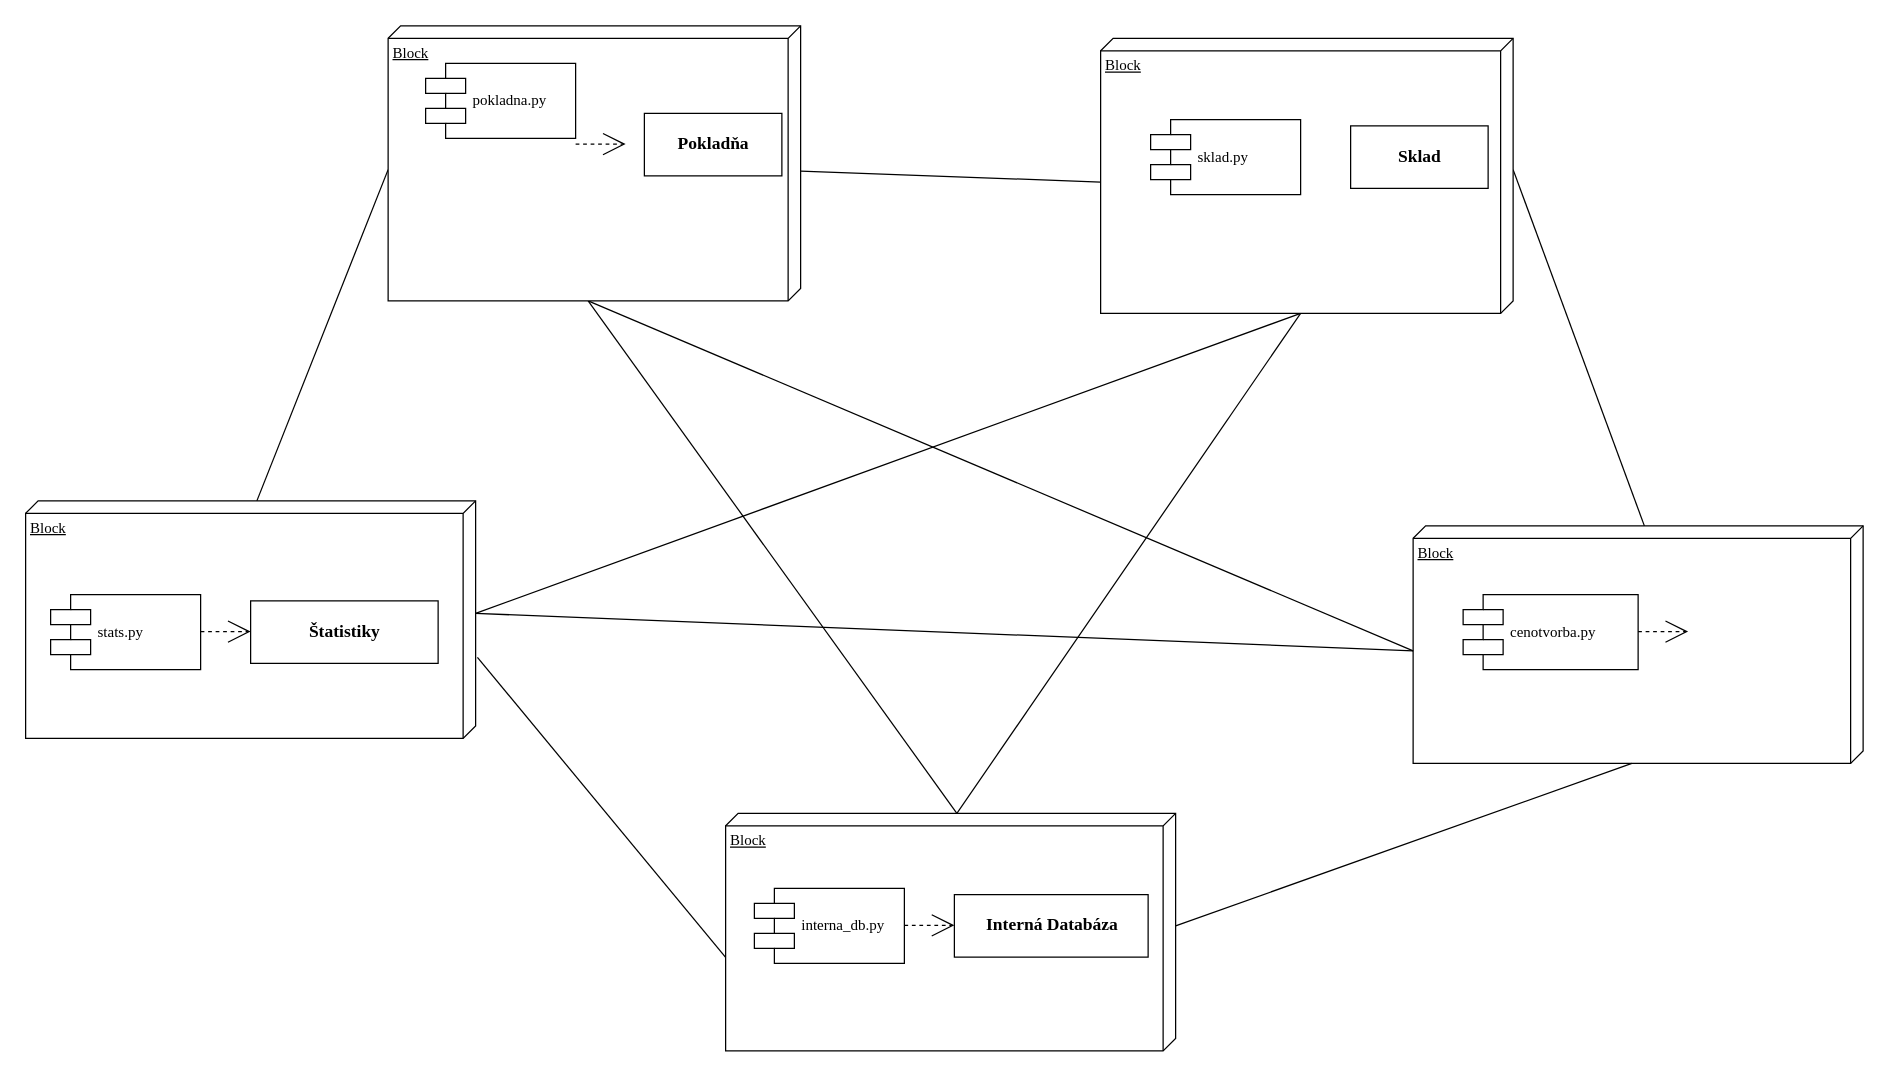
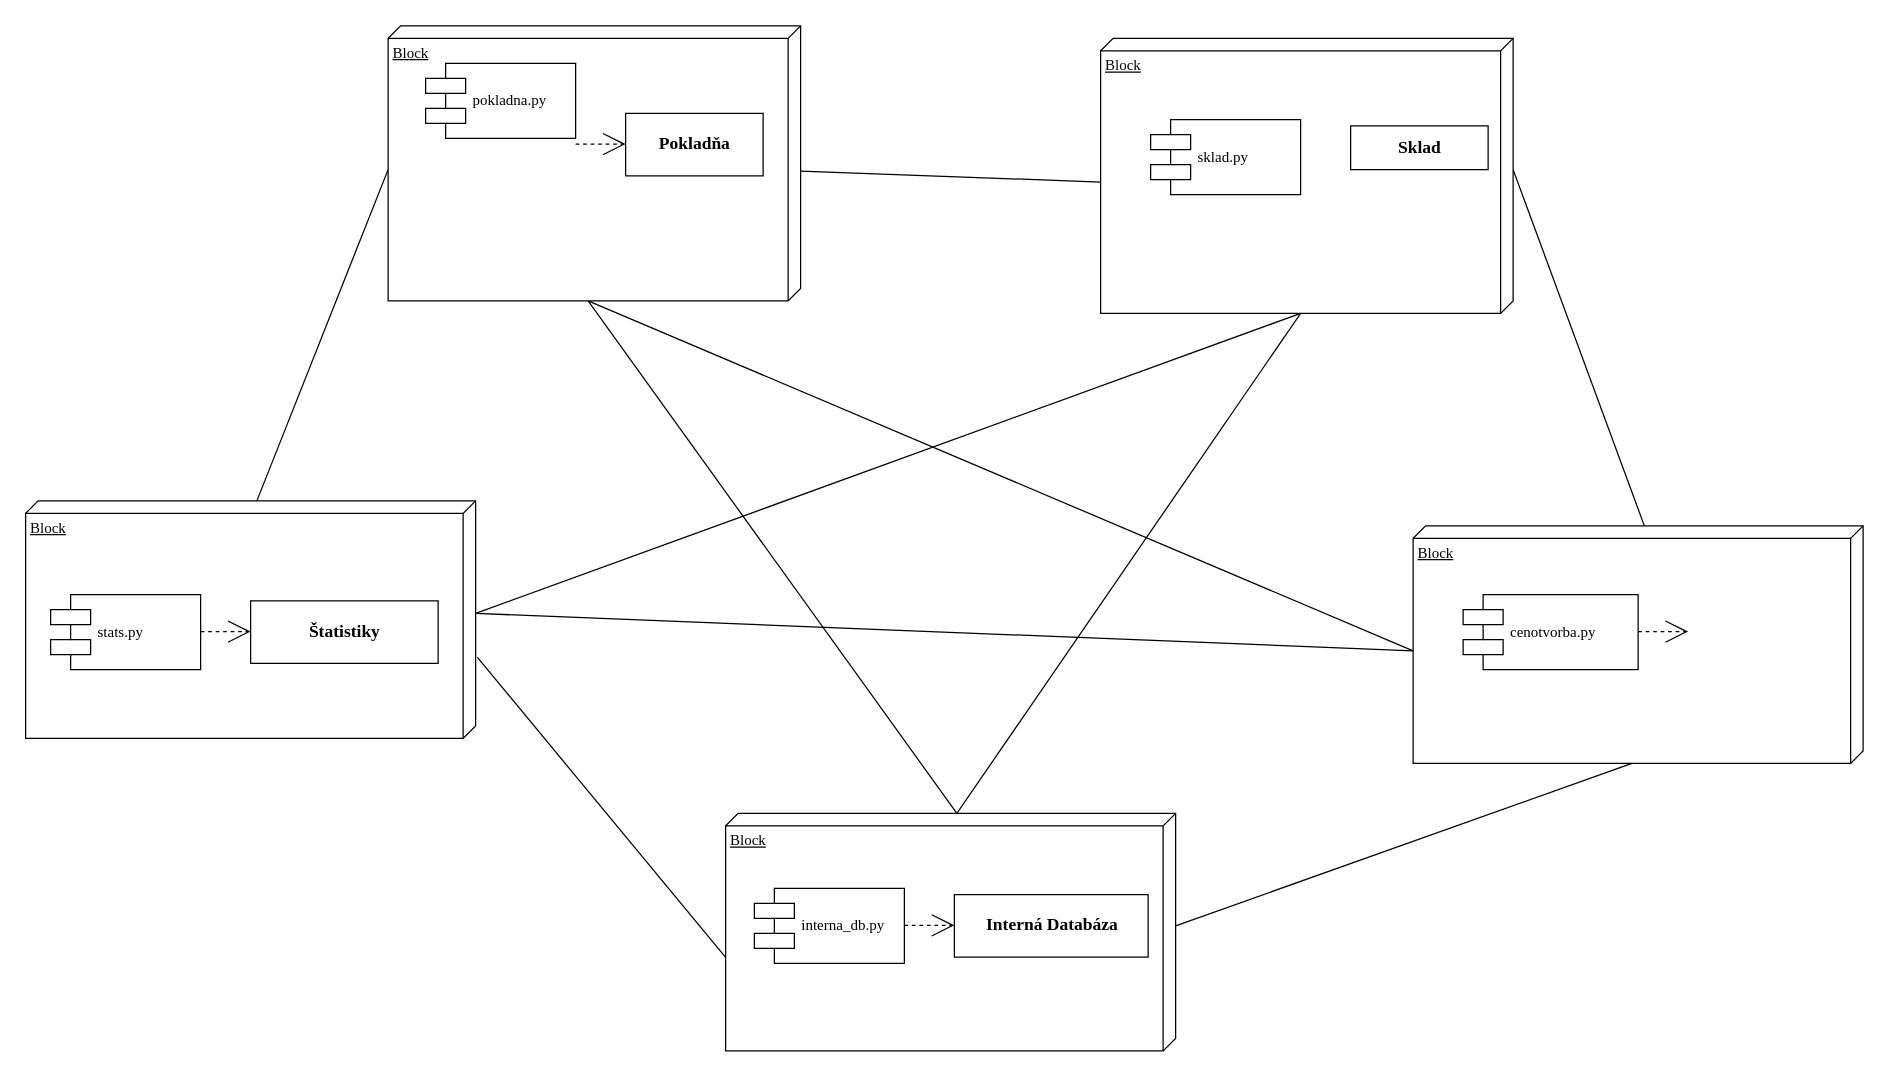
(713, 144) -> (694, 144)
(1419, 157) -> (1419, 148)
